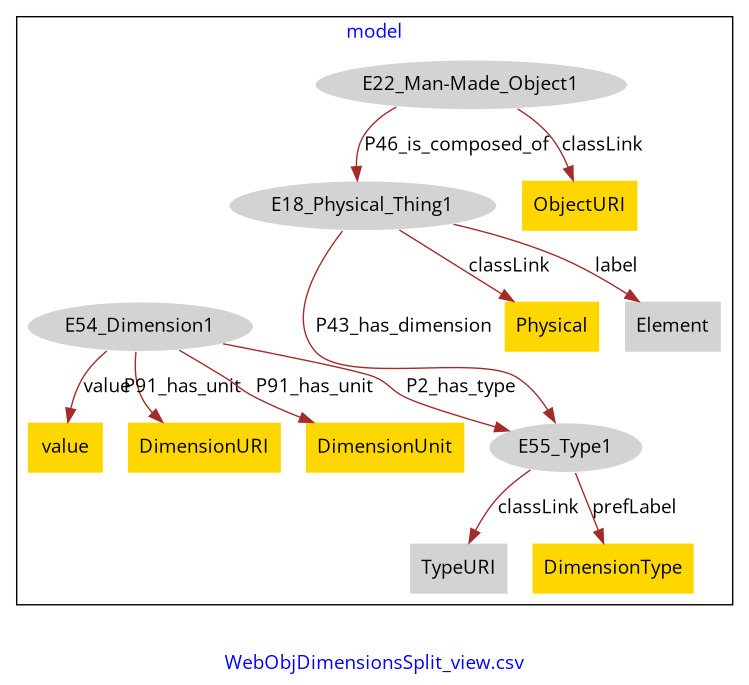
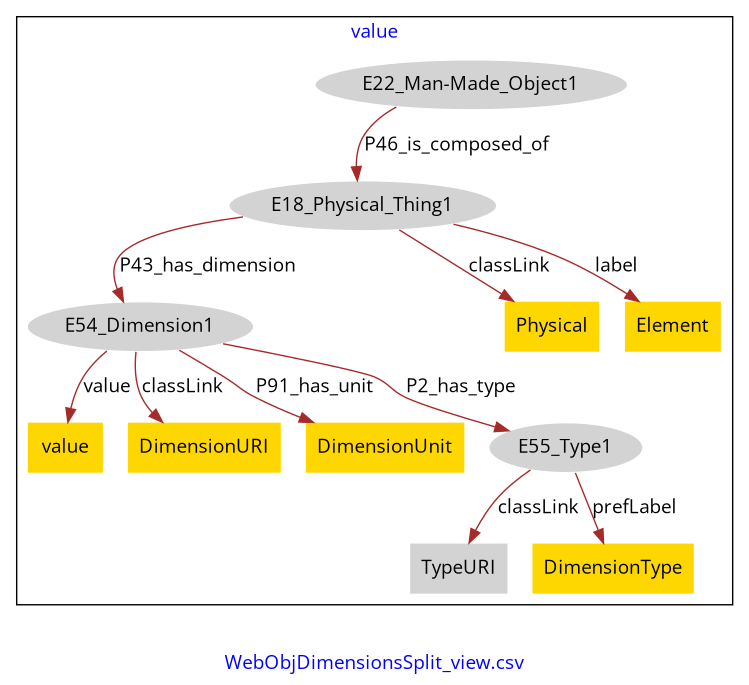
(375, 33) -> (375, 33)
(580, 206) -> none
(673, 327) -> (673, 327)
(381, 368) -> (162, 233)
(183, 387) -> (183, 387)
